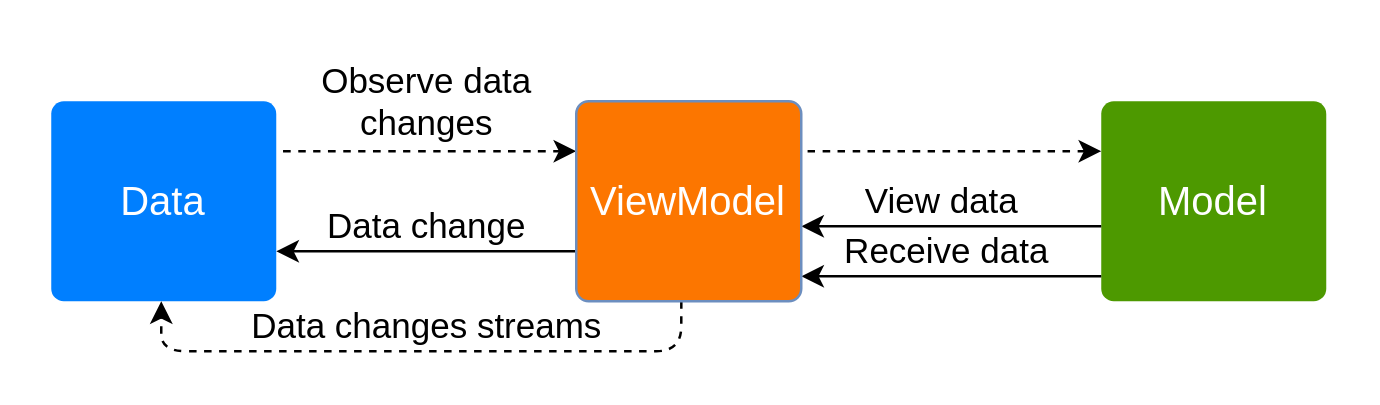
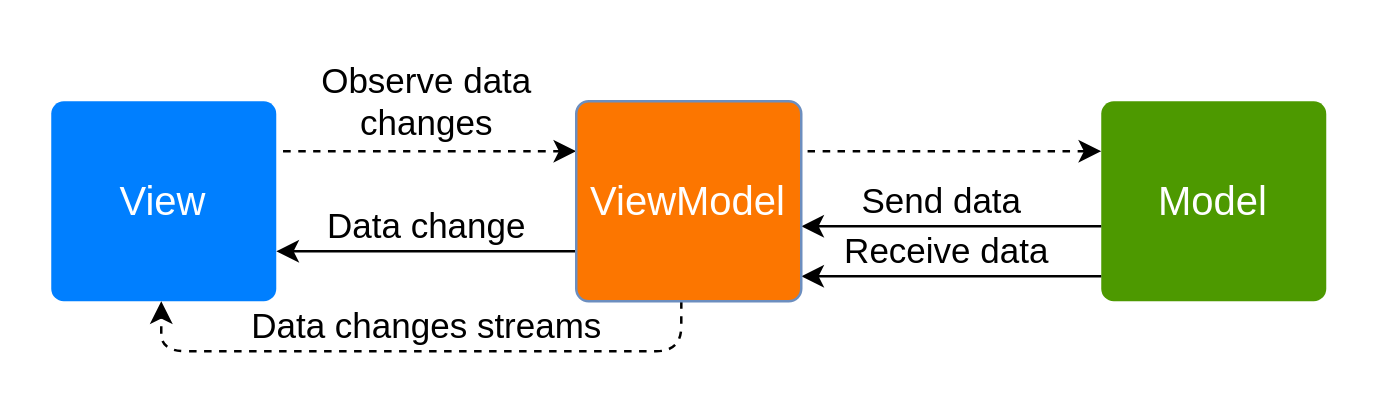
(164, 201) -> (164, 201)
(943, 201) -> (943, 201)
